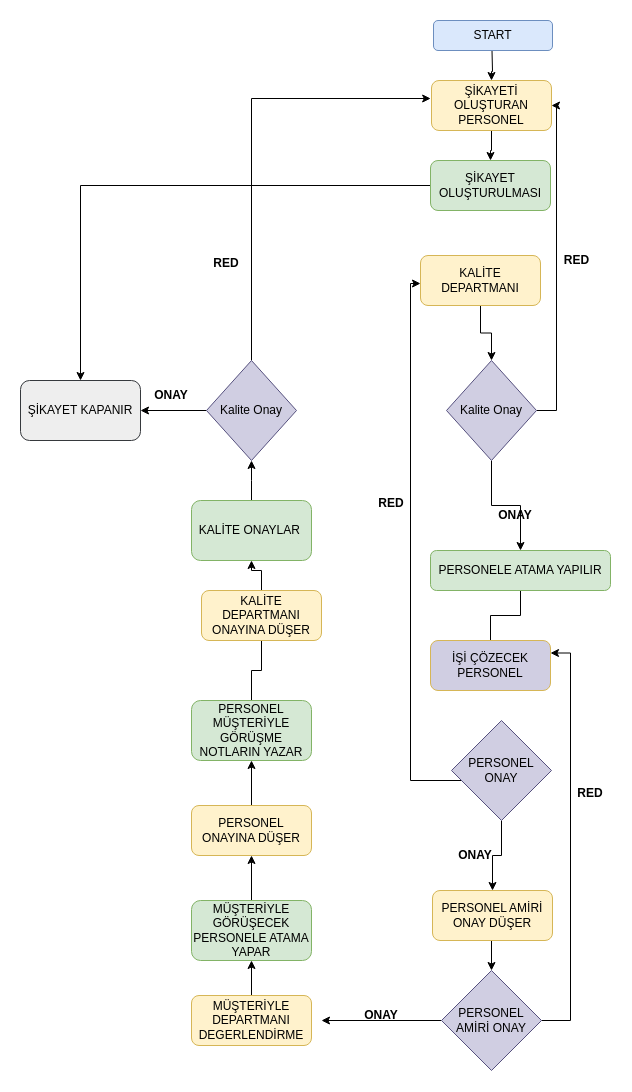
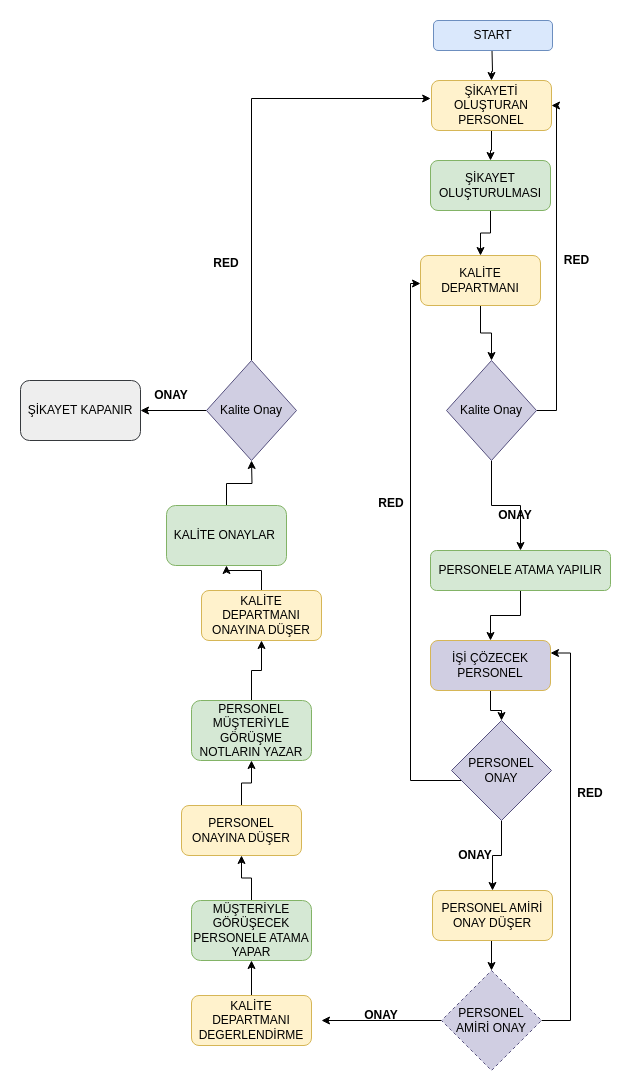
(162, 186) -> (489, 233)
(252, 531) -> (227, 536)
(491, 635) -> (491, 632)
(262, 647) -> (262, 649)
none -> (491, 708)
(252, 831) -> (242, 831)
(252, 1021) -> (252, 1021)
(492, 1021) -> (492, 1021)
